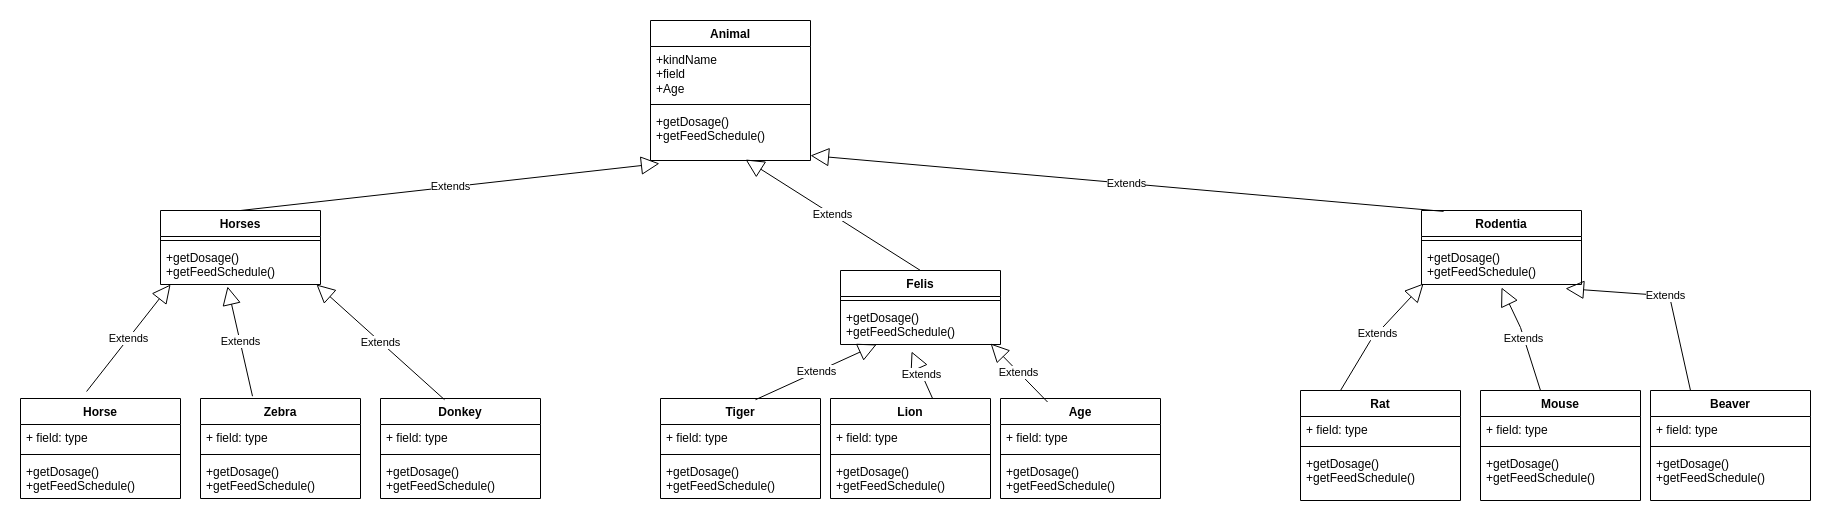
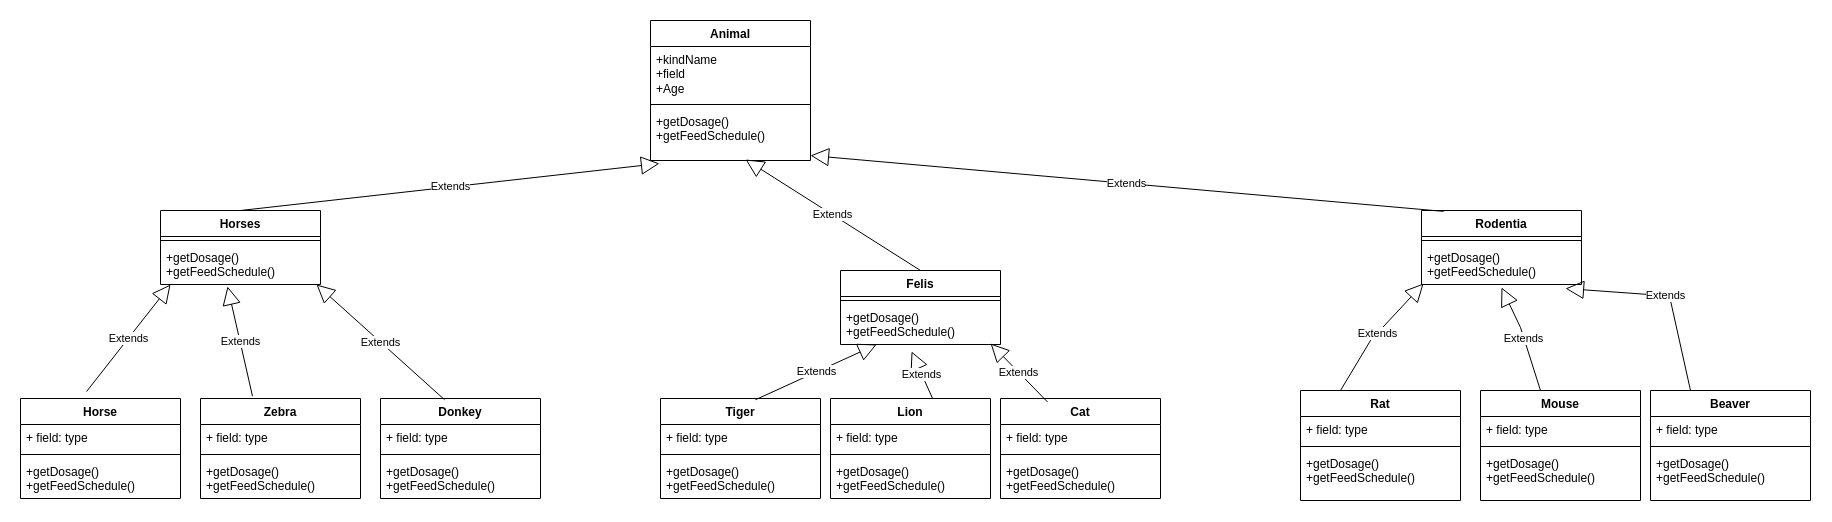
(1081, 413) -> (1081, 413)
